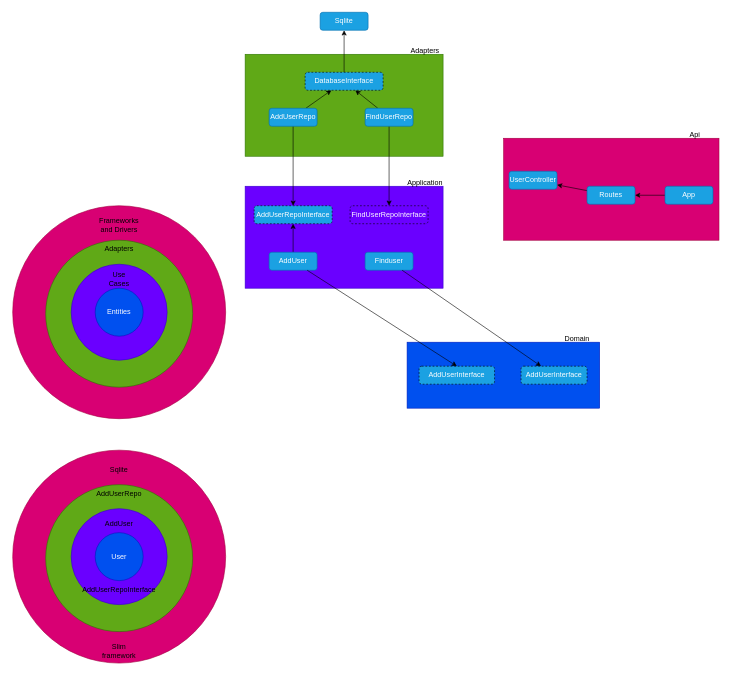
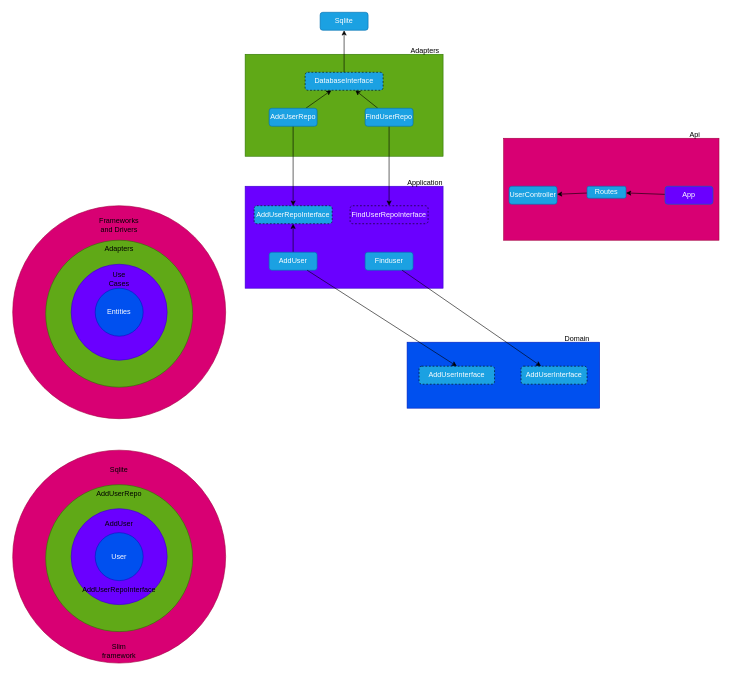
(533, 180) -> (533, 195)
(611, 195) -> (607, 192)
(689, 195) -> (689, 195)
